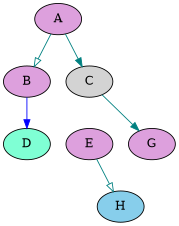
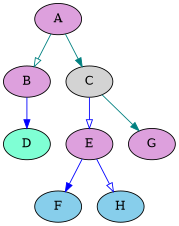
none -> (89, 109)
(103, 171) -> (103, 171)
none -> (58, 207)
